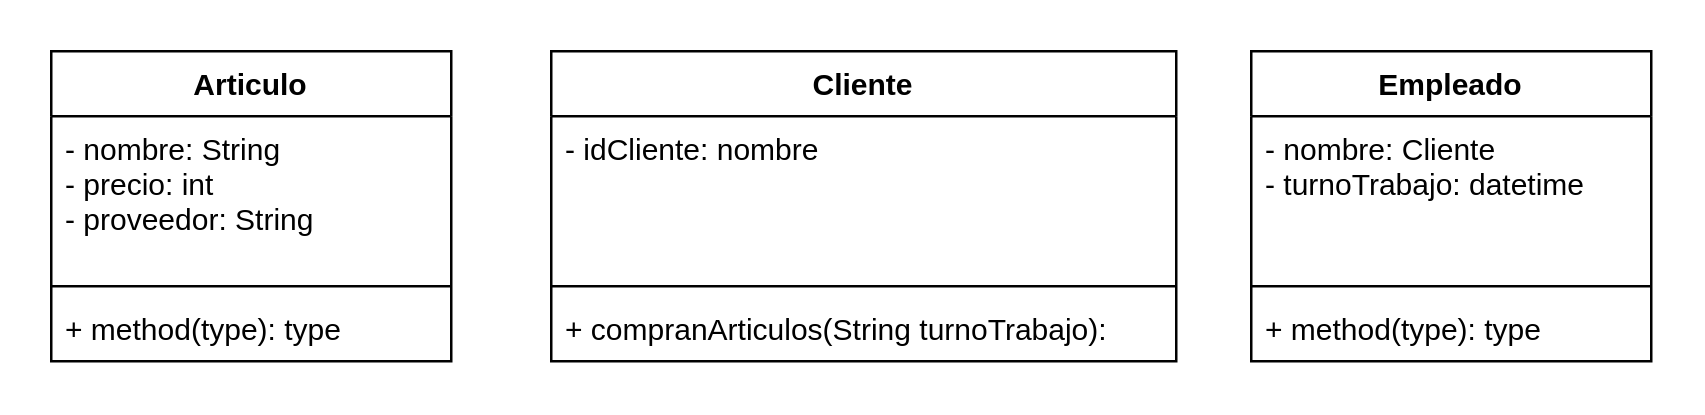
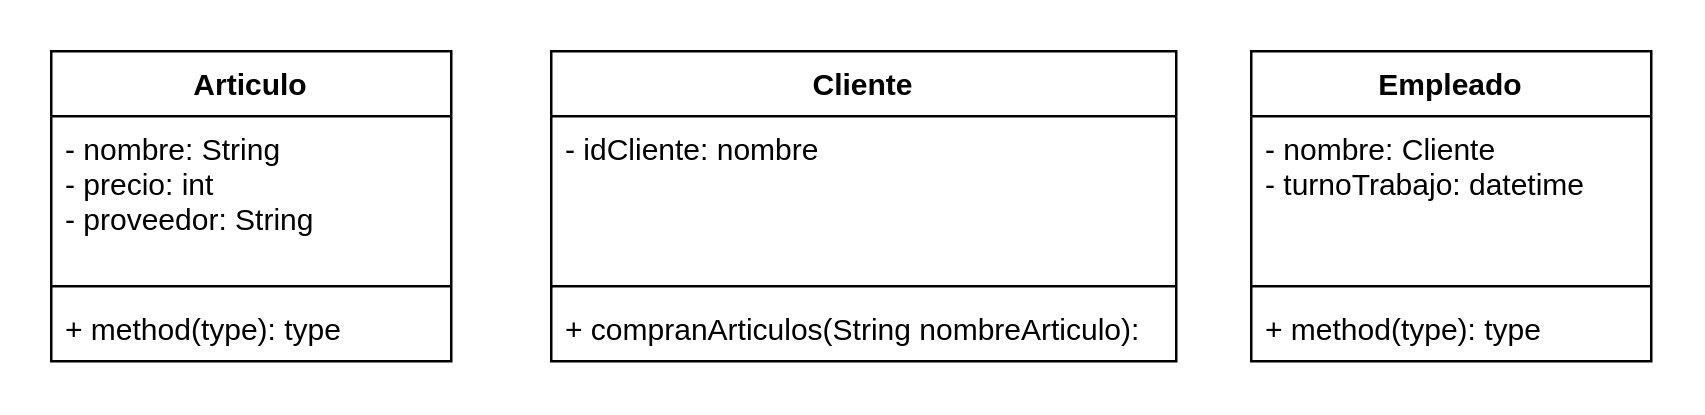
(878, 330) -> (887, 330)
